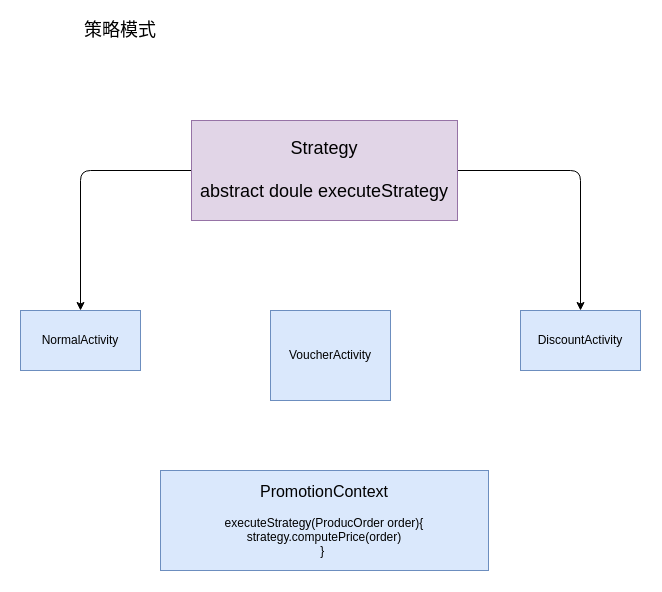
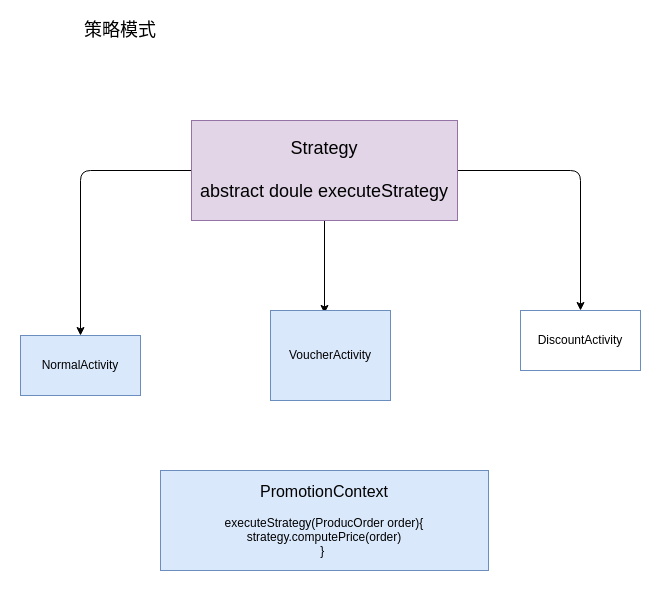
none -> (325, 264)
(81, 341) -> (81, 366)
(581, 341) -> (581, 341)
